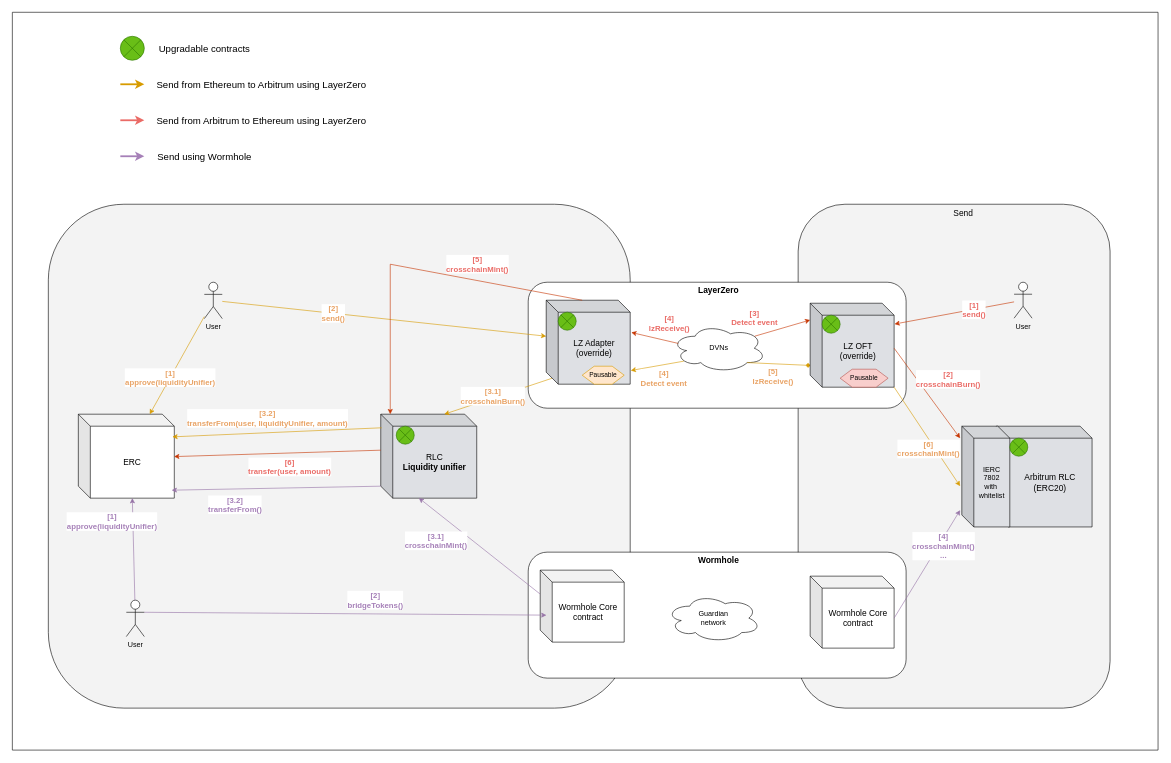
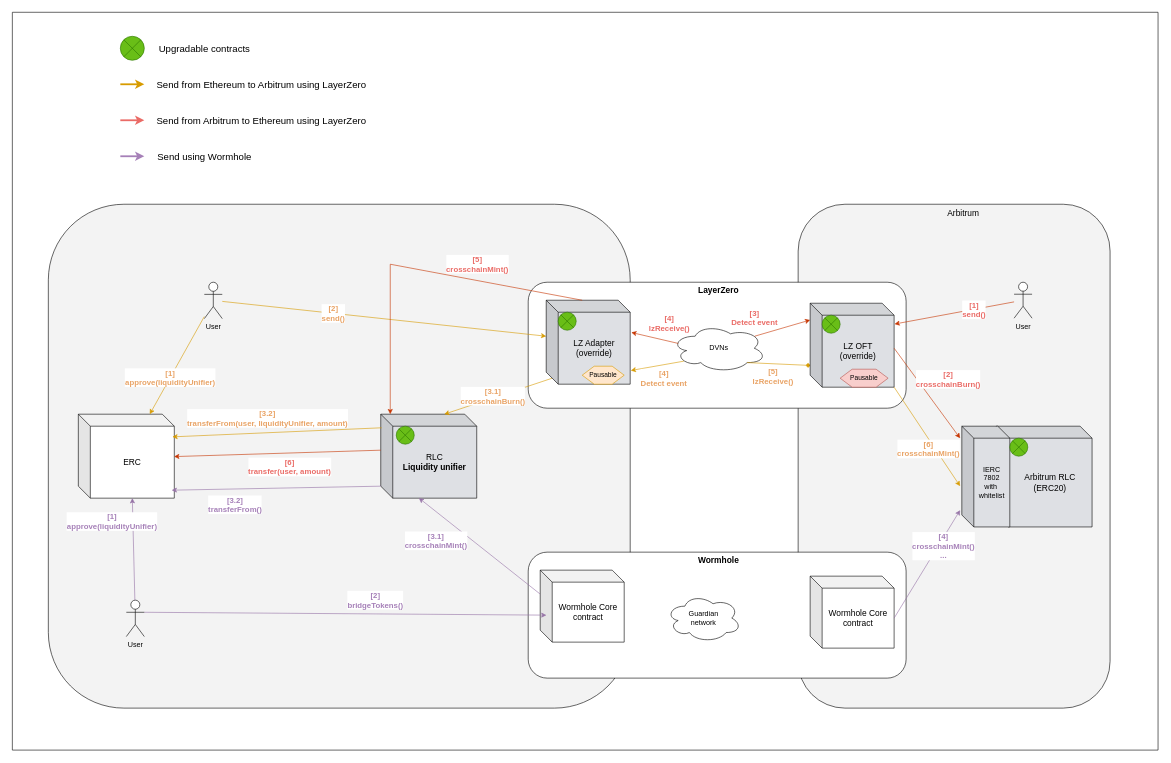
(964, 213) -> (964, 213)
(714, 618) -> (704, 618)
